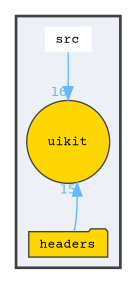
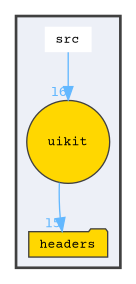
(76, 214) -> (59, 200)
